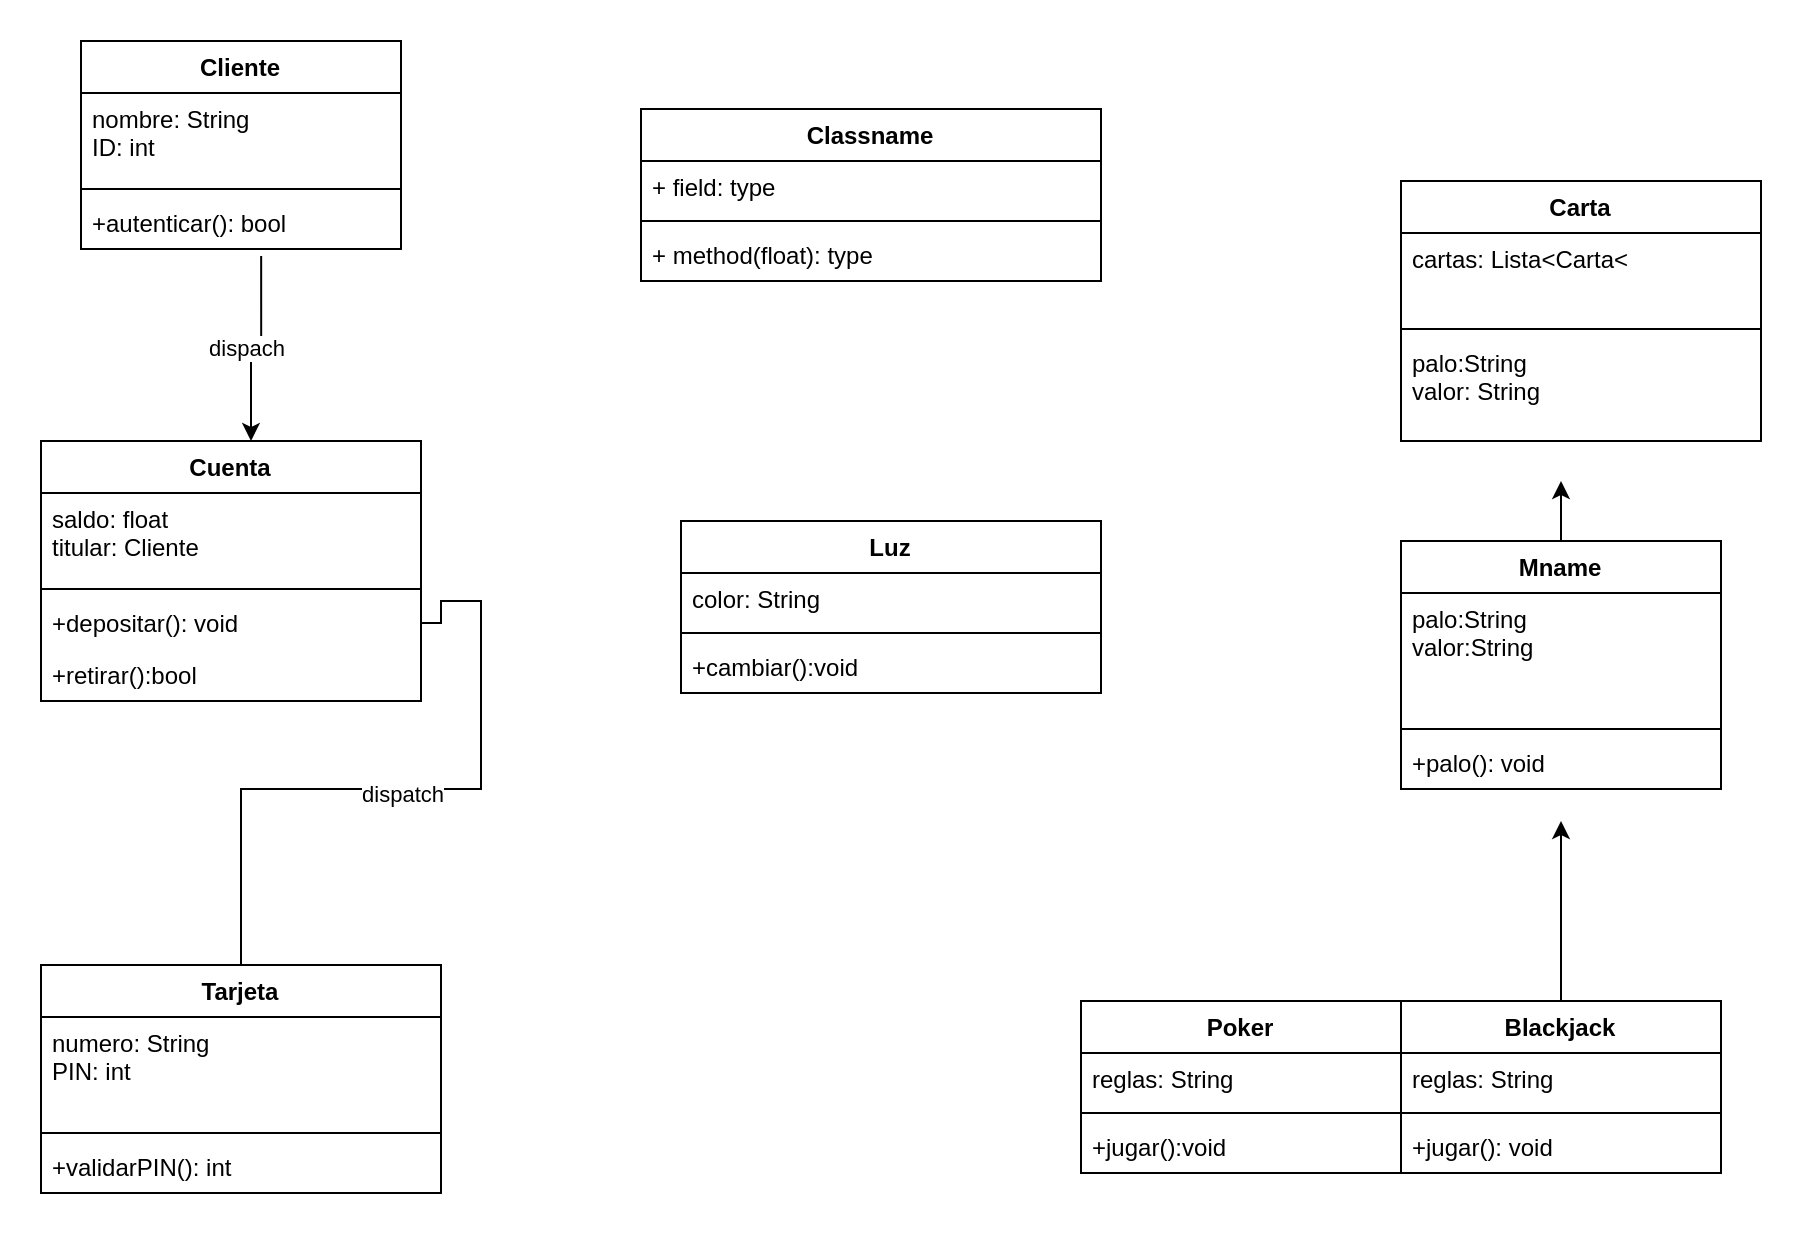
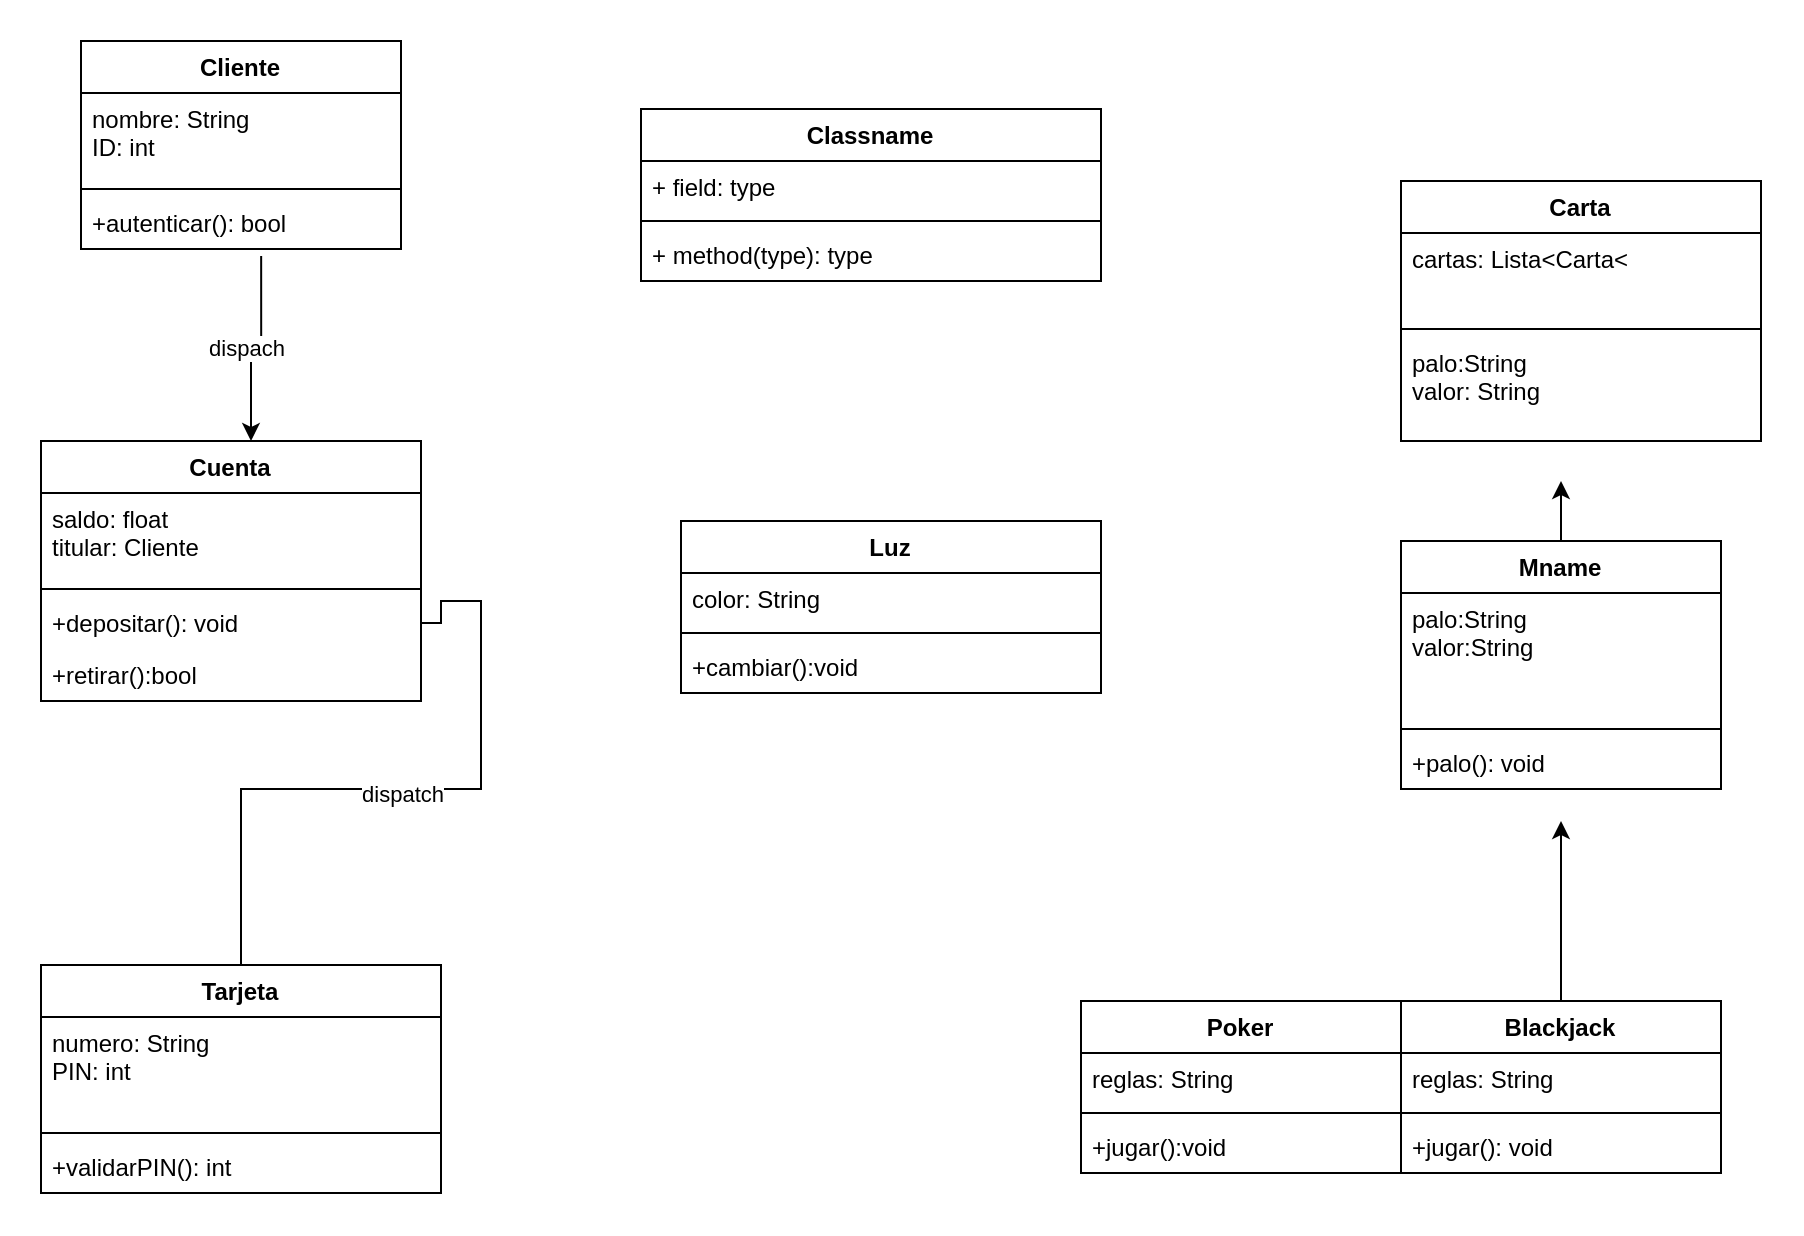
(782, 257) -> (778, 257)
